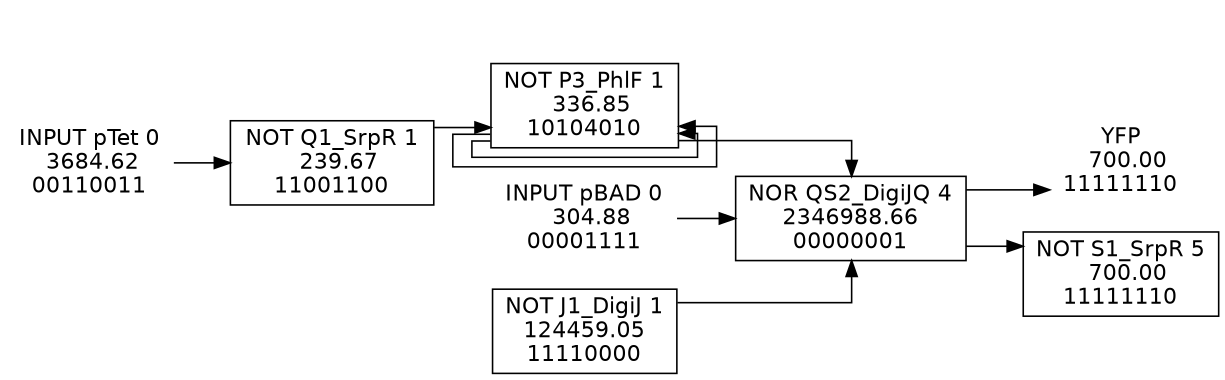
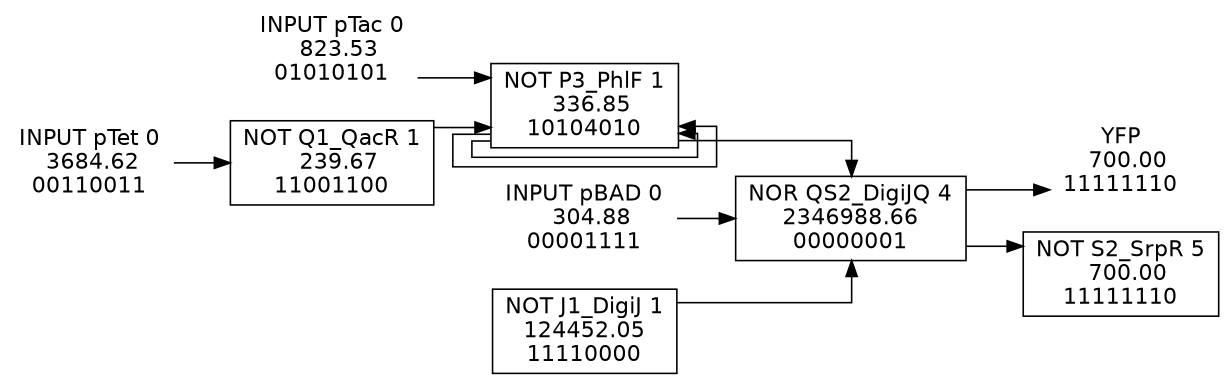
none -> (332, 50)
(332, 163) -> (332, 163)
(1121, 274) -> (1121, 274)
(585, 331) -> (585, 331)
